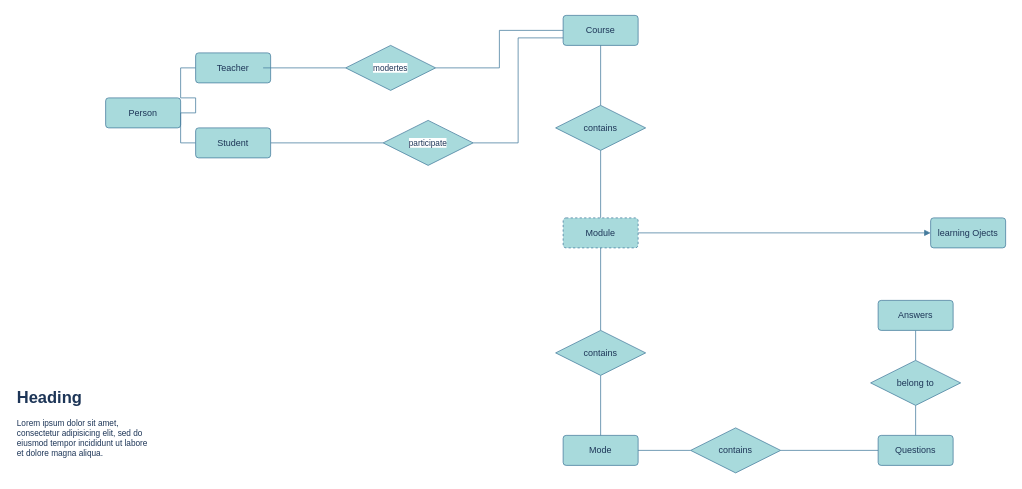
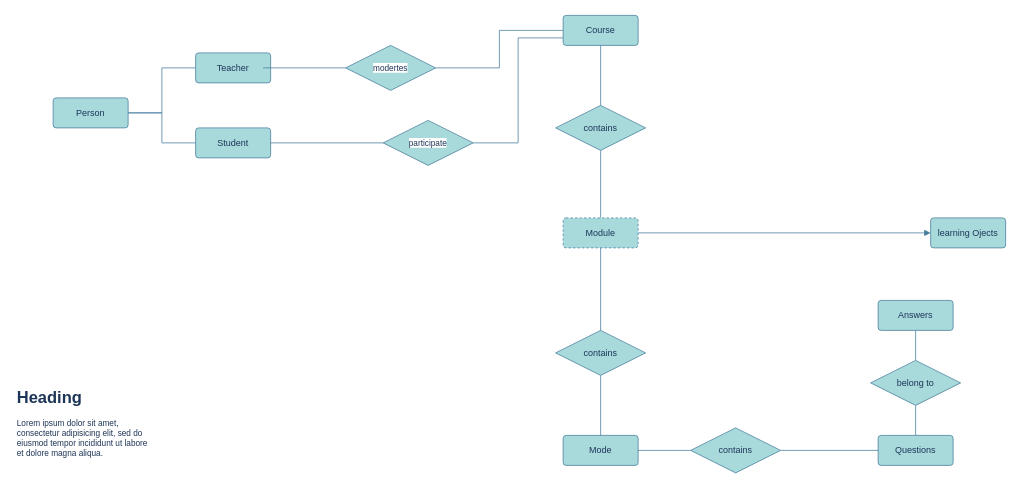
(143, 113) -> (90, 113)
